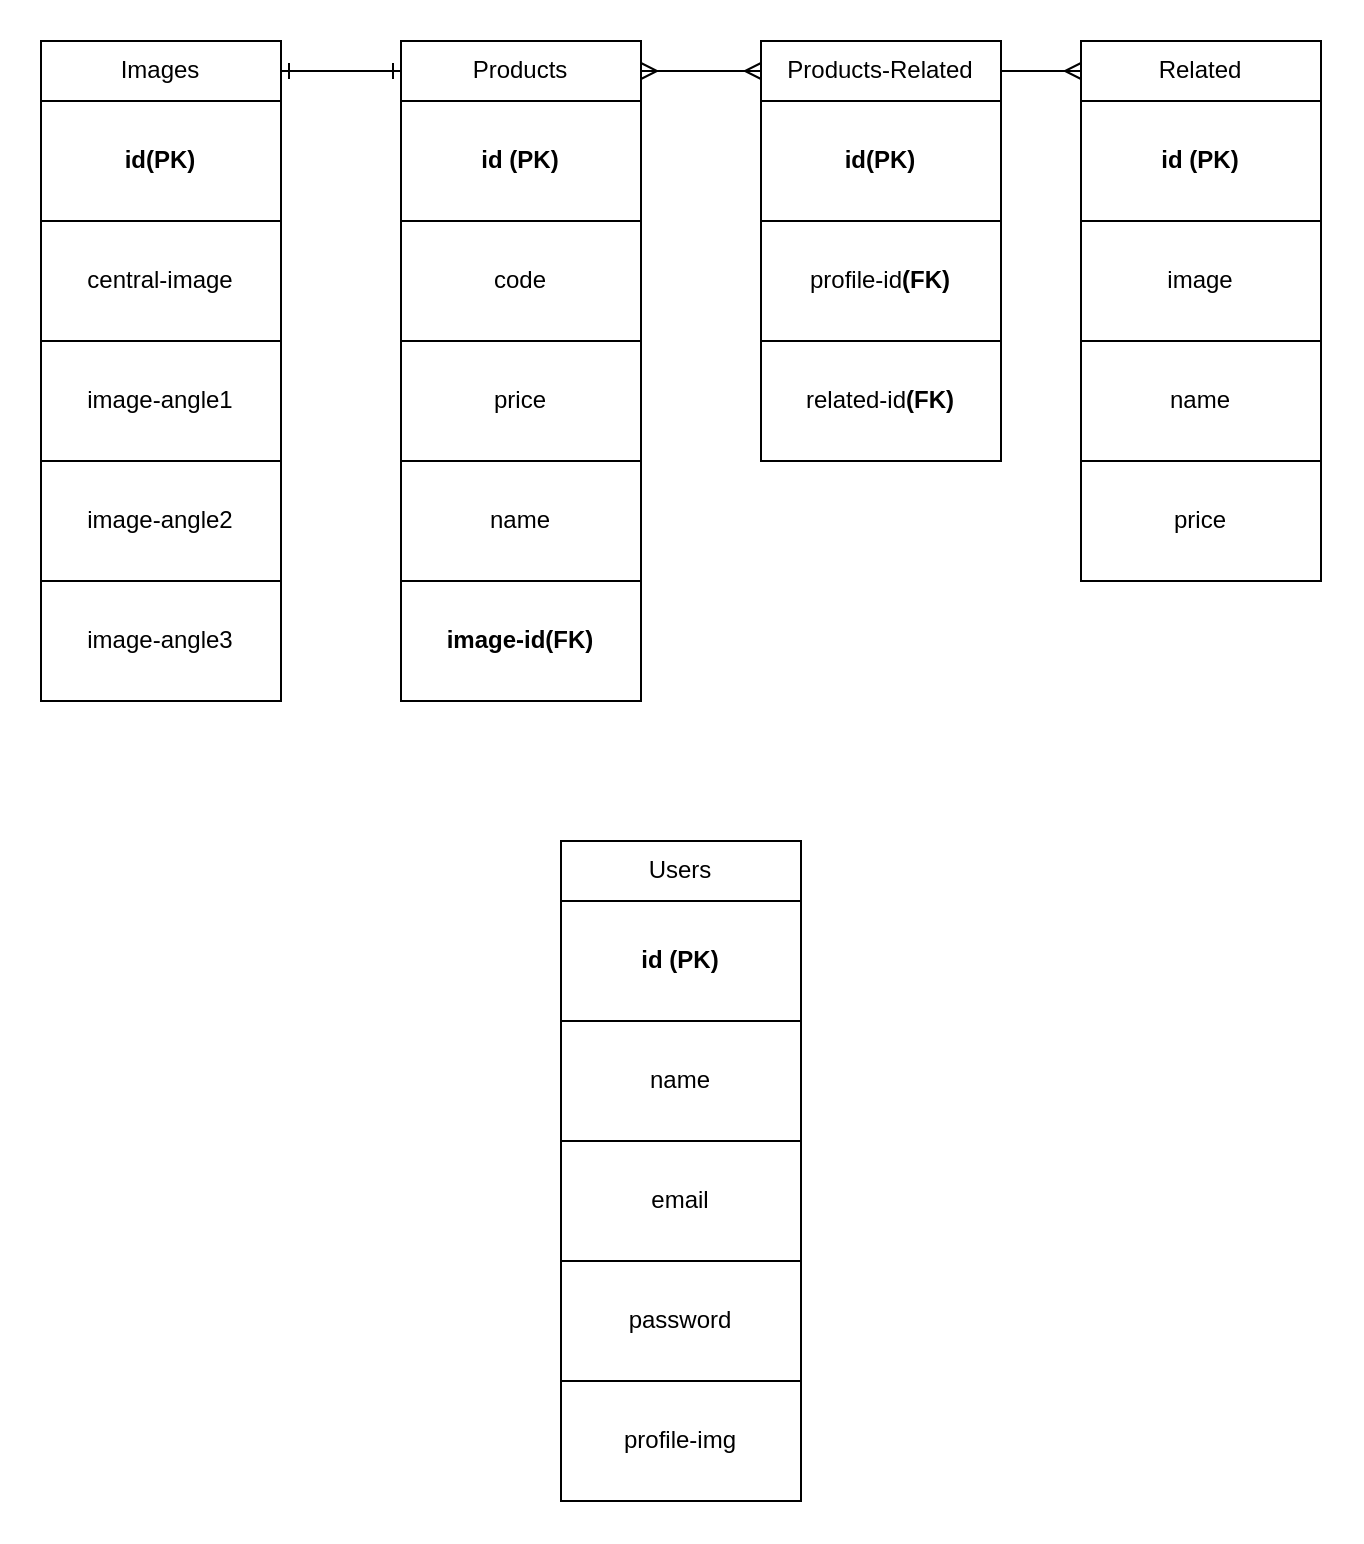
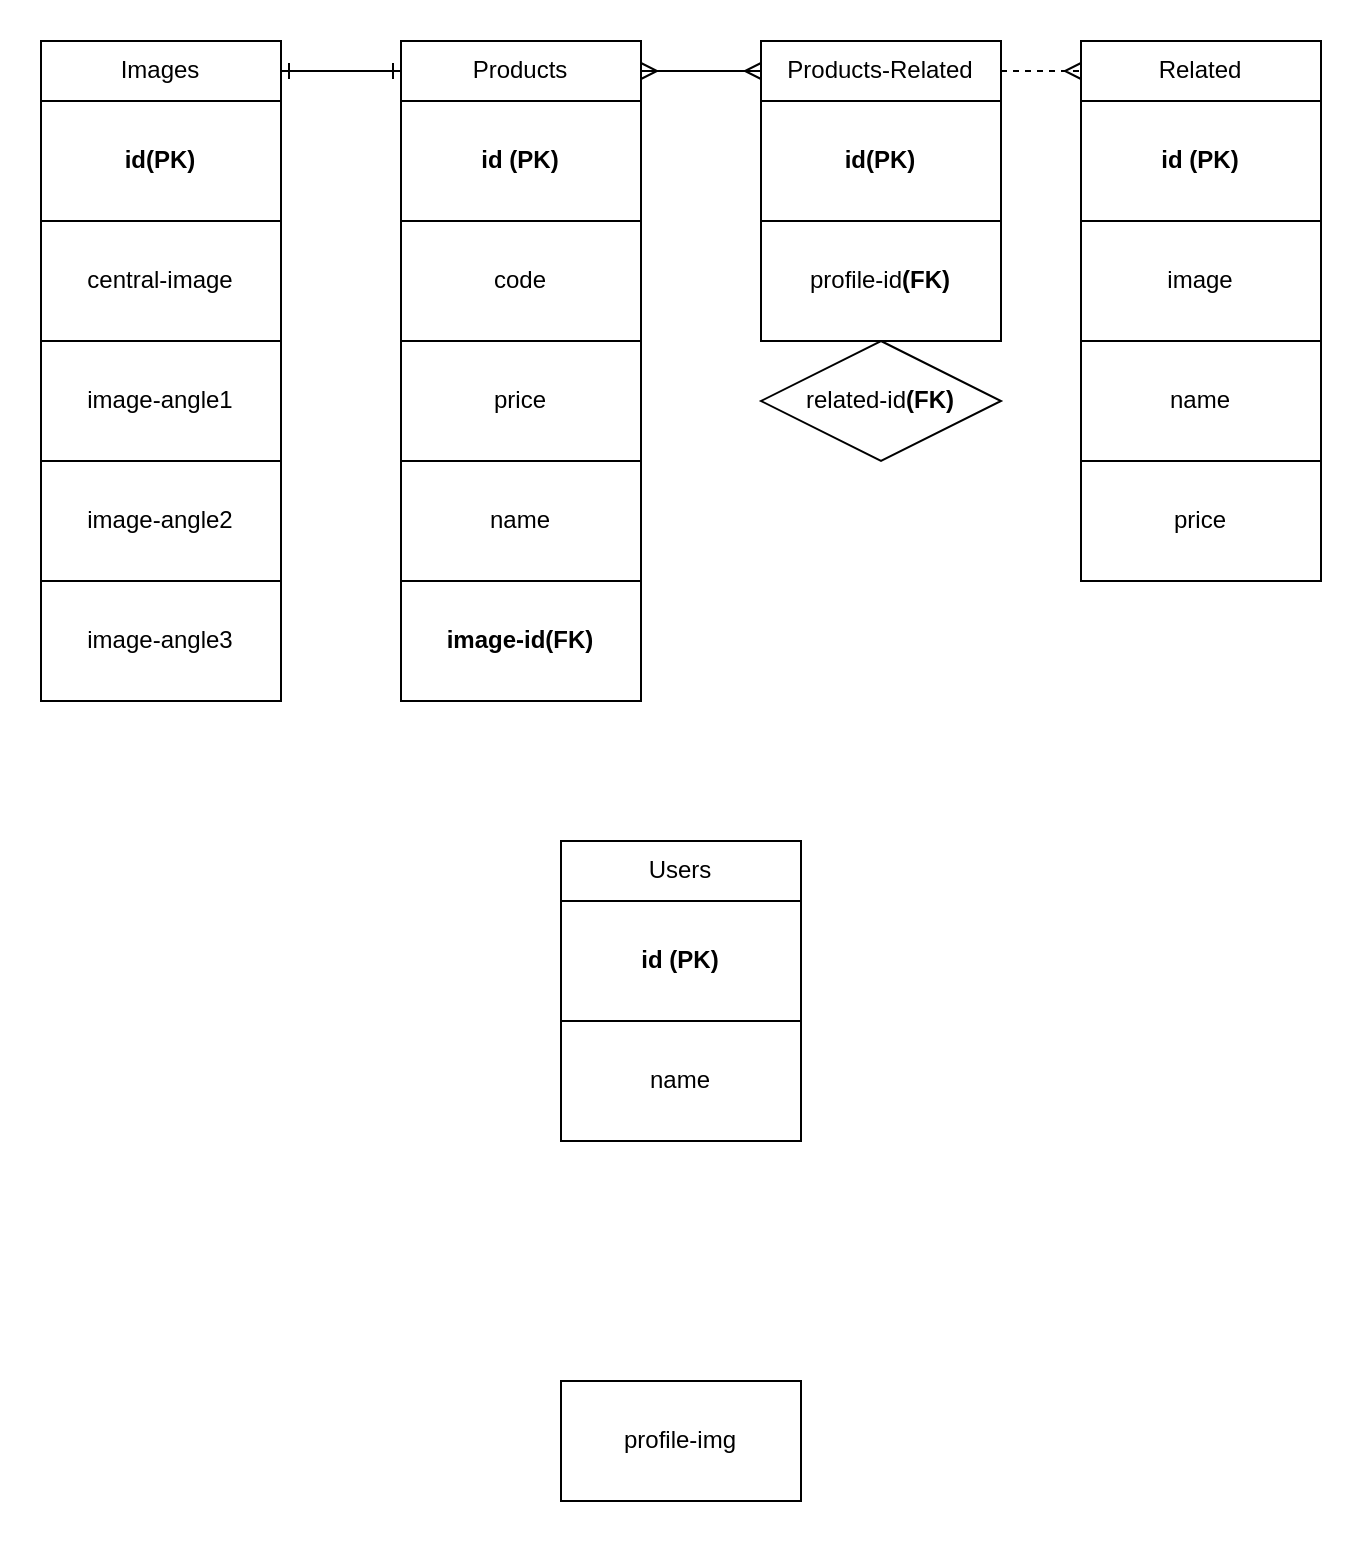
(1043, 71) -> (1043, 71)
(881, 401) -> (881, 401)
(681, 1201) -> none
(681, 1321) -> none
